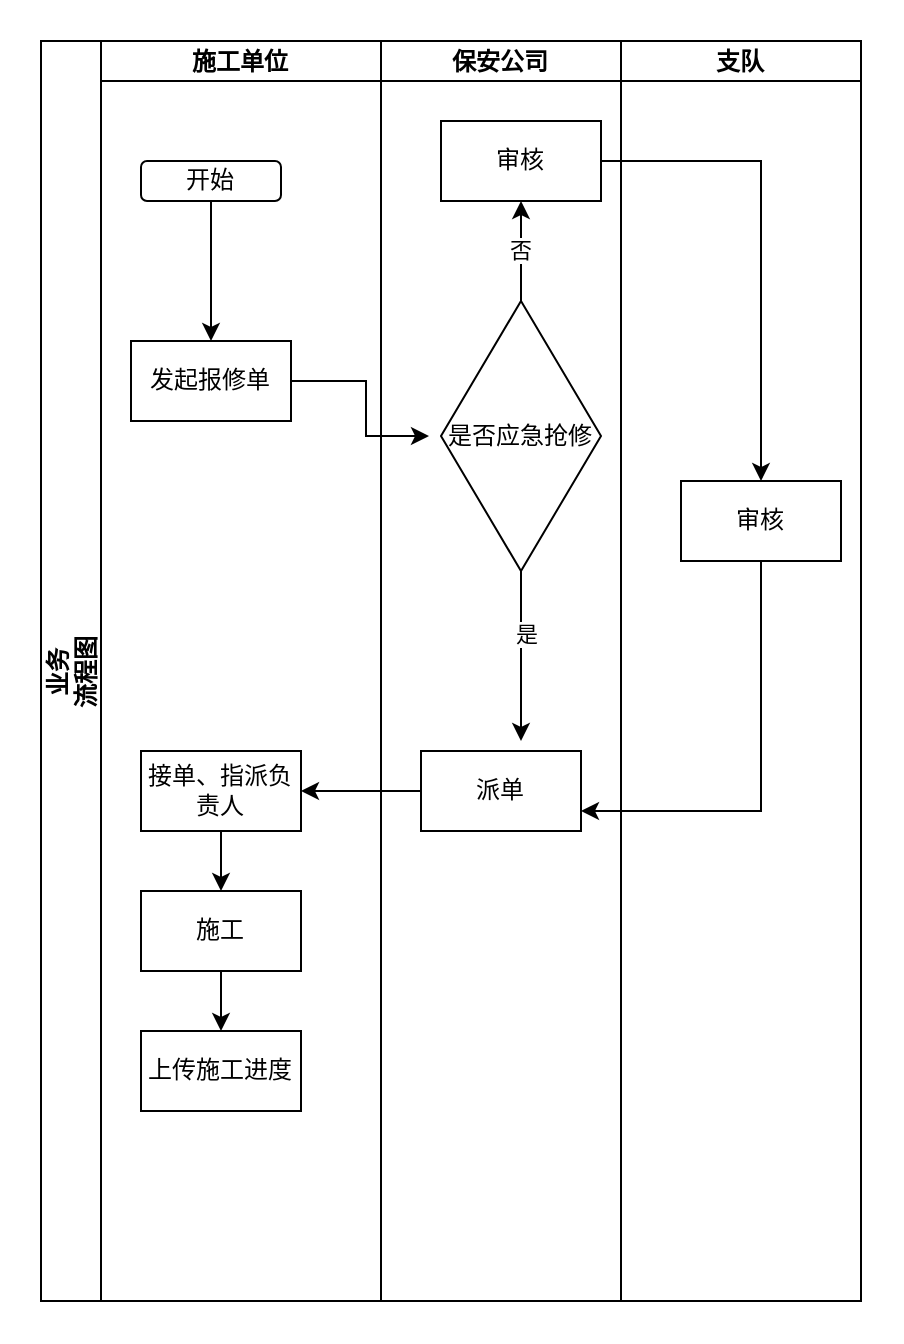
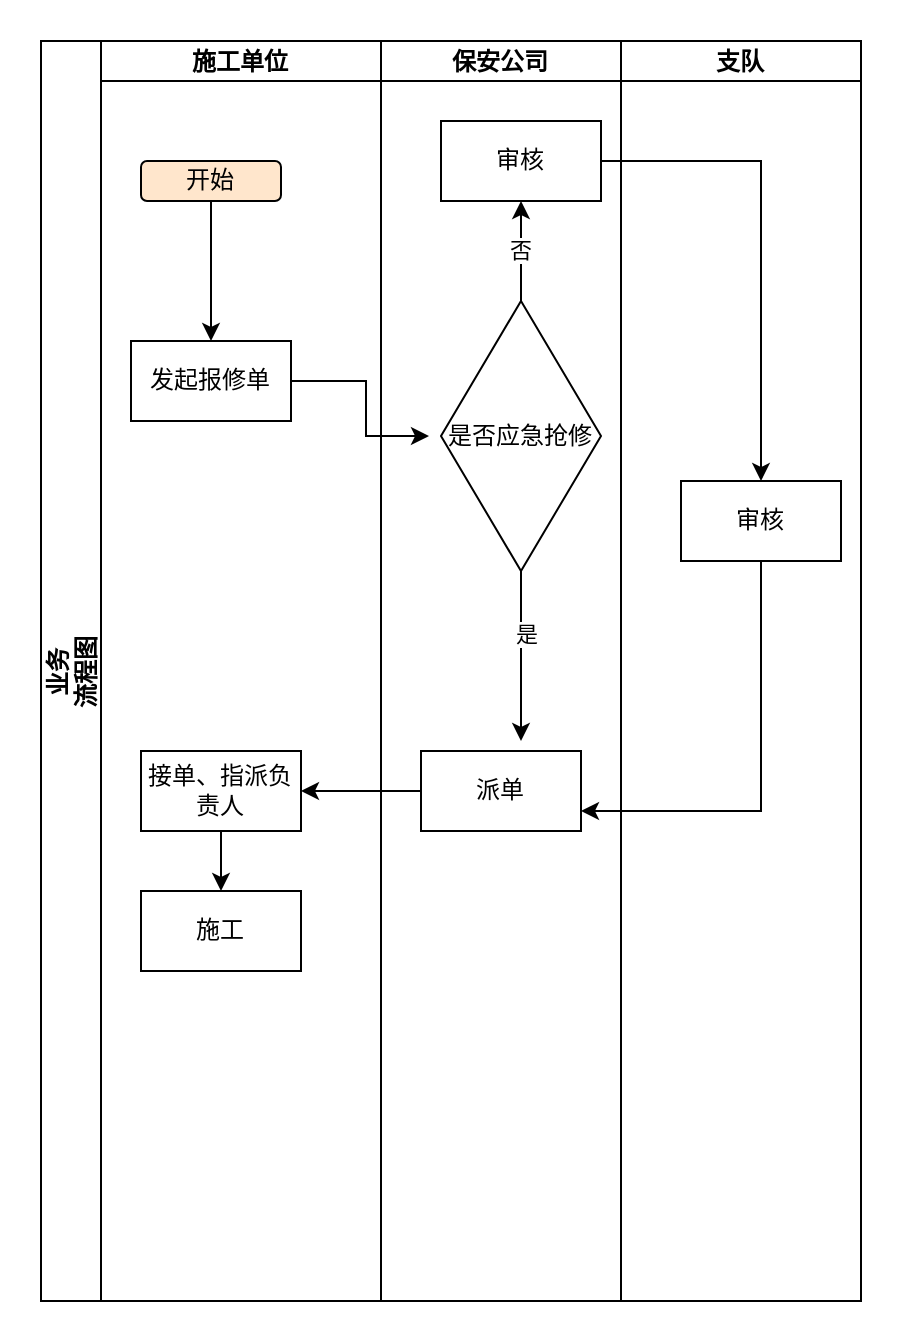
(211, 181) -> (211, 181)
(221, 994) -> none
(221, 1071) -> none
